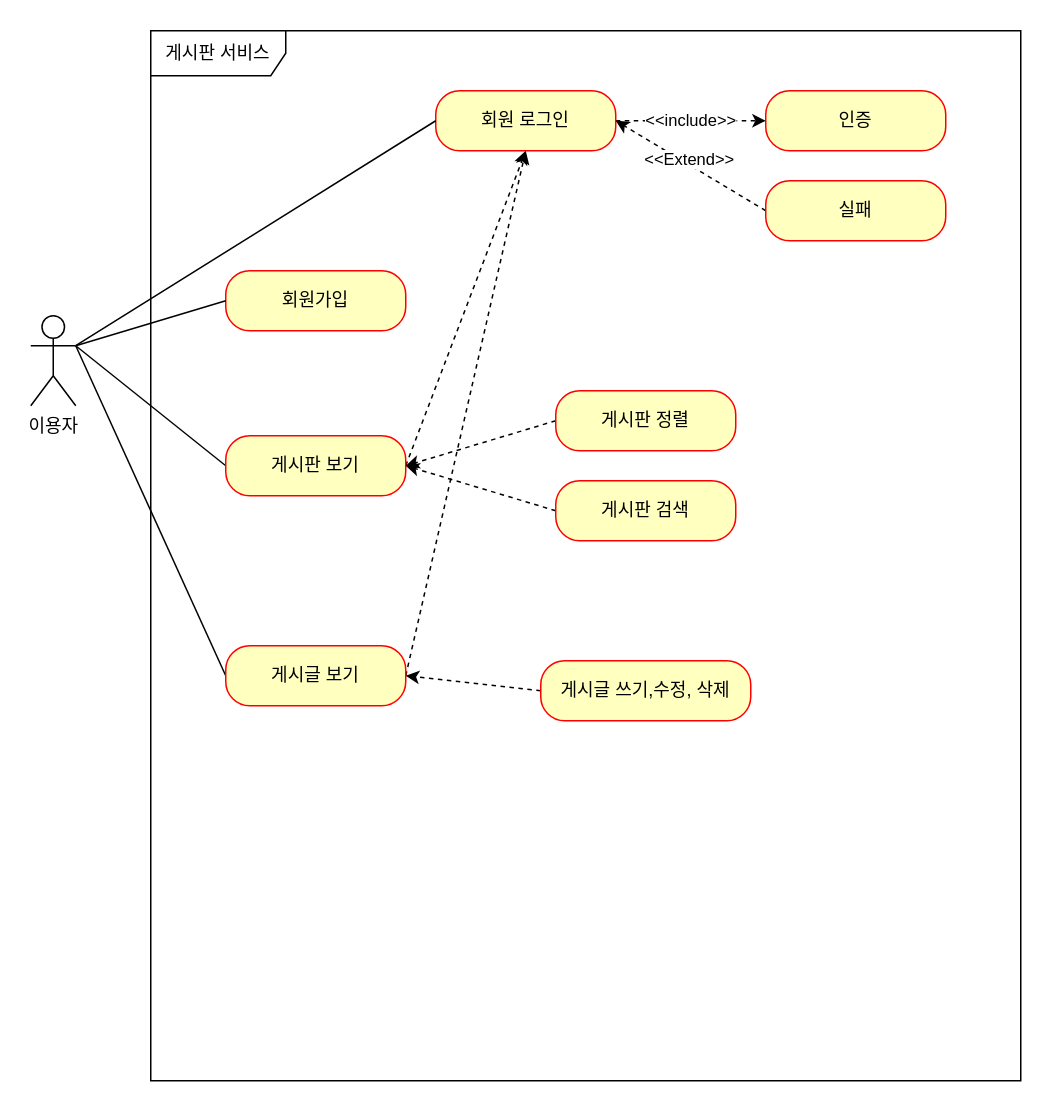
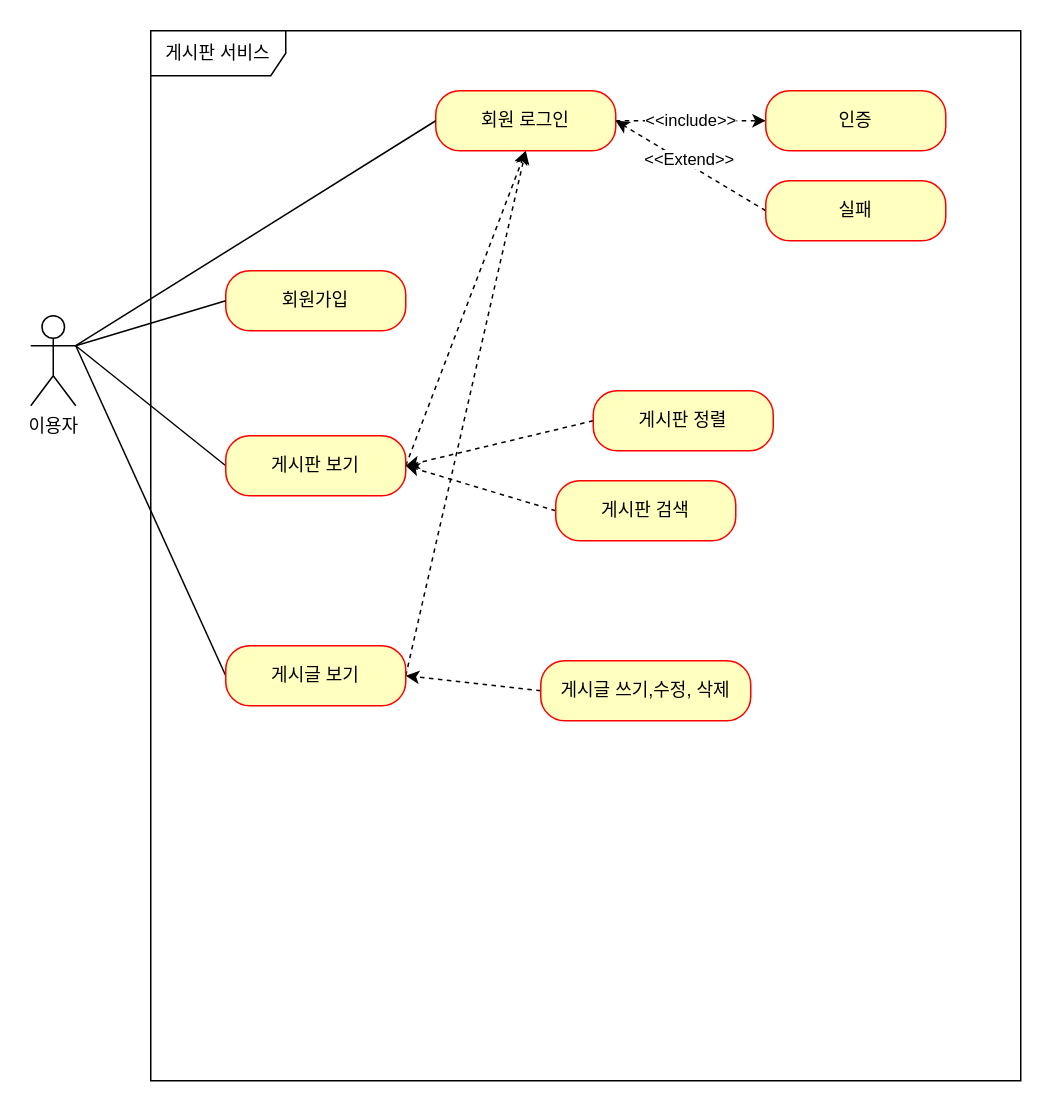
(646, 421) -> (683, 421)
